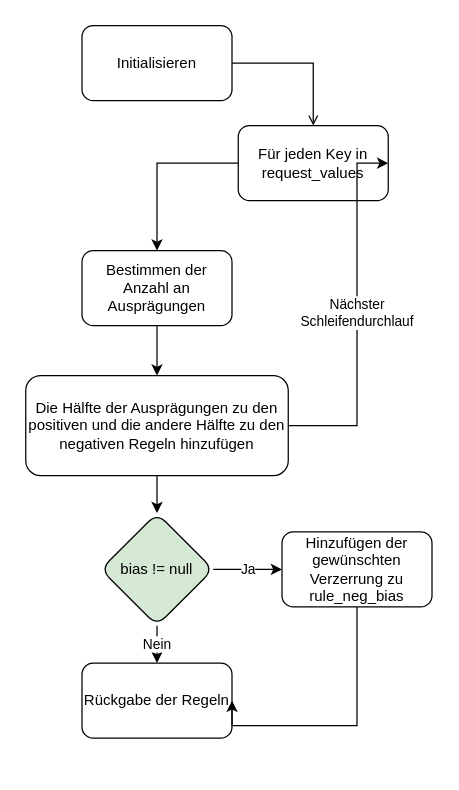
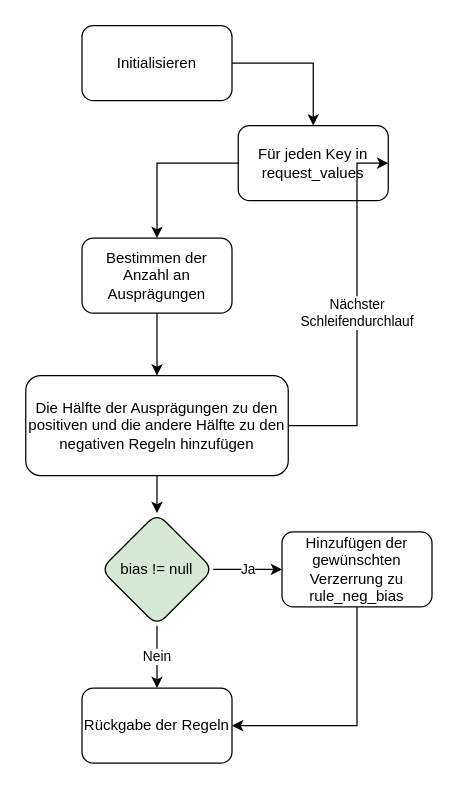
(313, 118) -> (313, 116)
(157, 288) -> (157, 276)
(157, 701) -> (157, 726)
